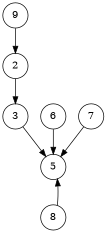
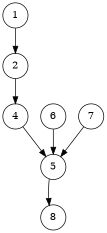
(15, 15) -> (15, 15)
(15, 116) -> (15, 116)
(58, 196) -> (49, 189)
